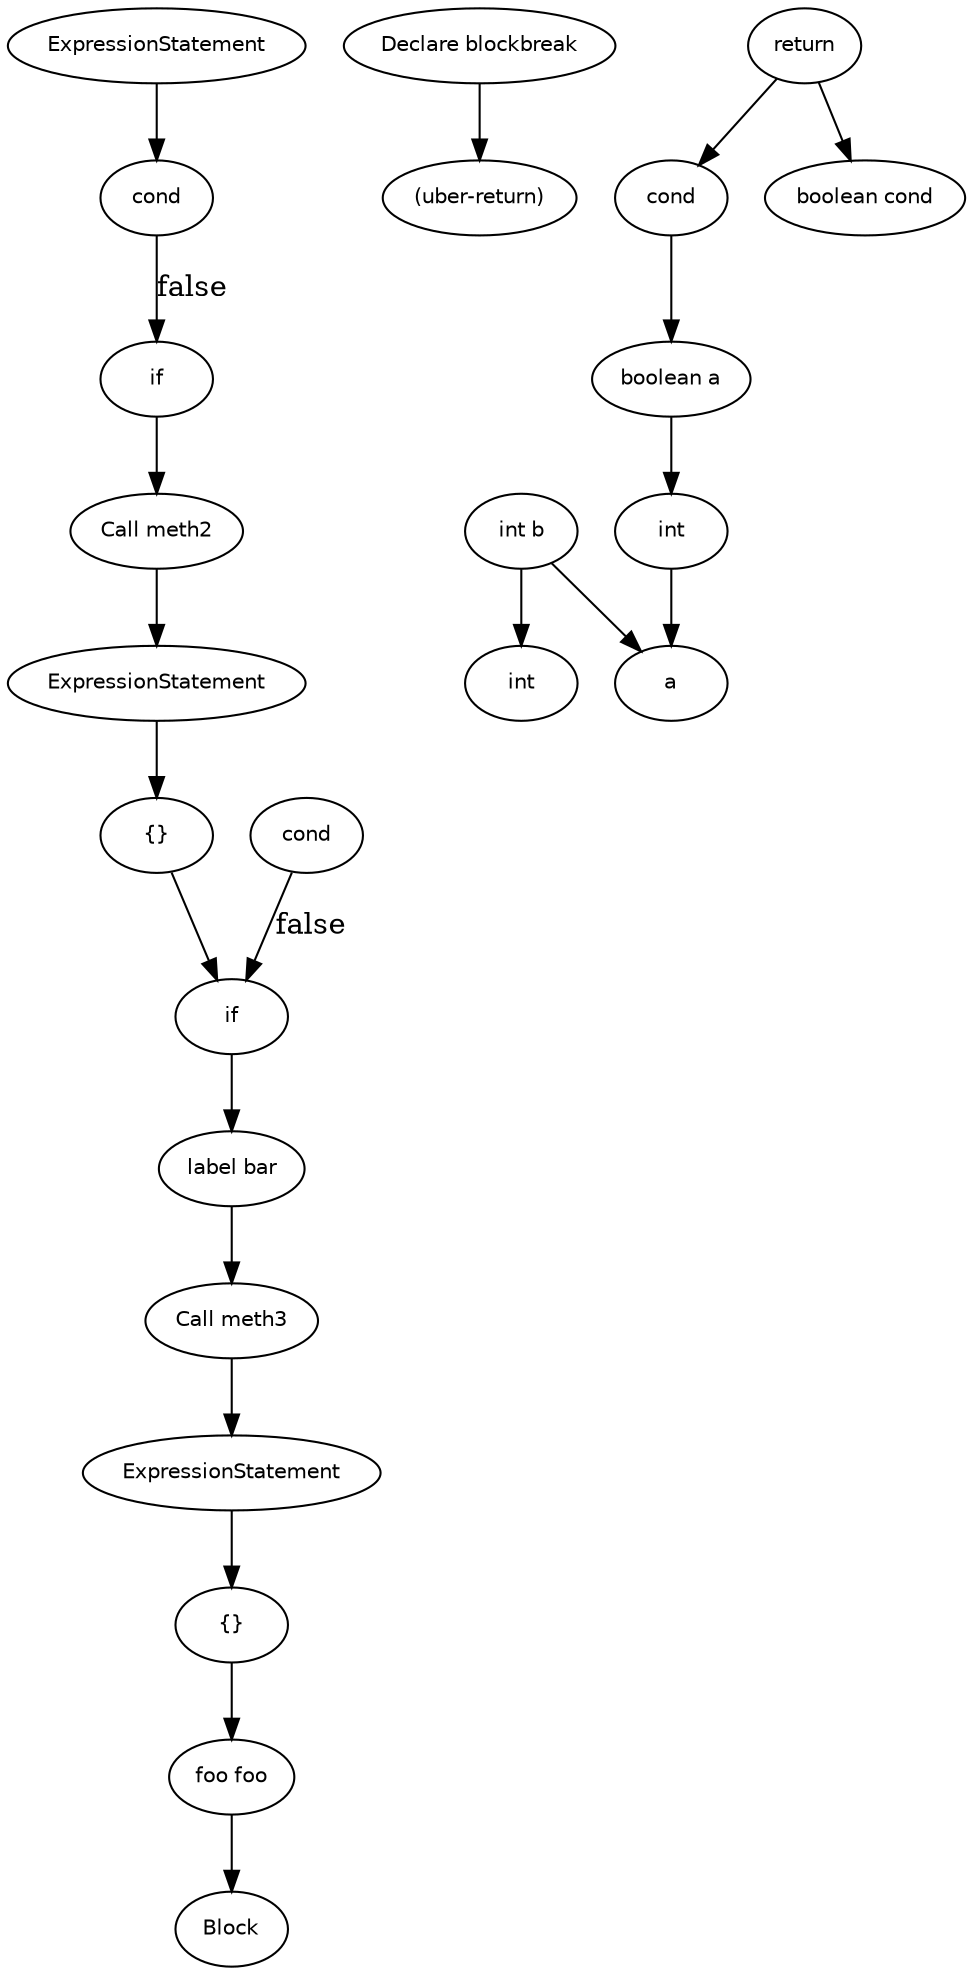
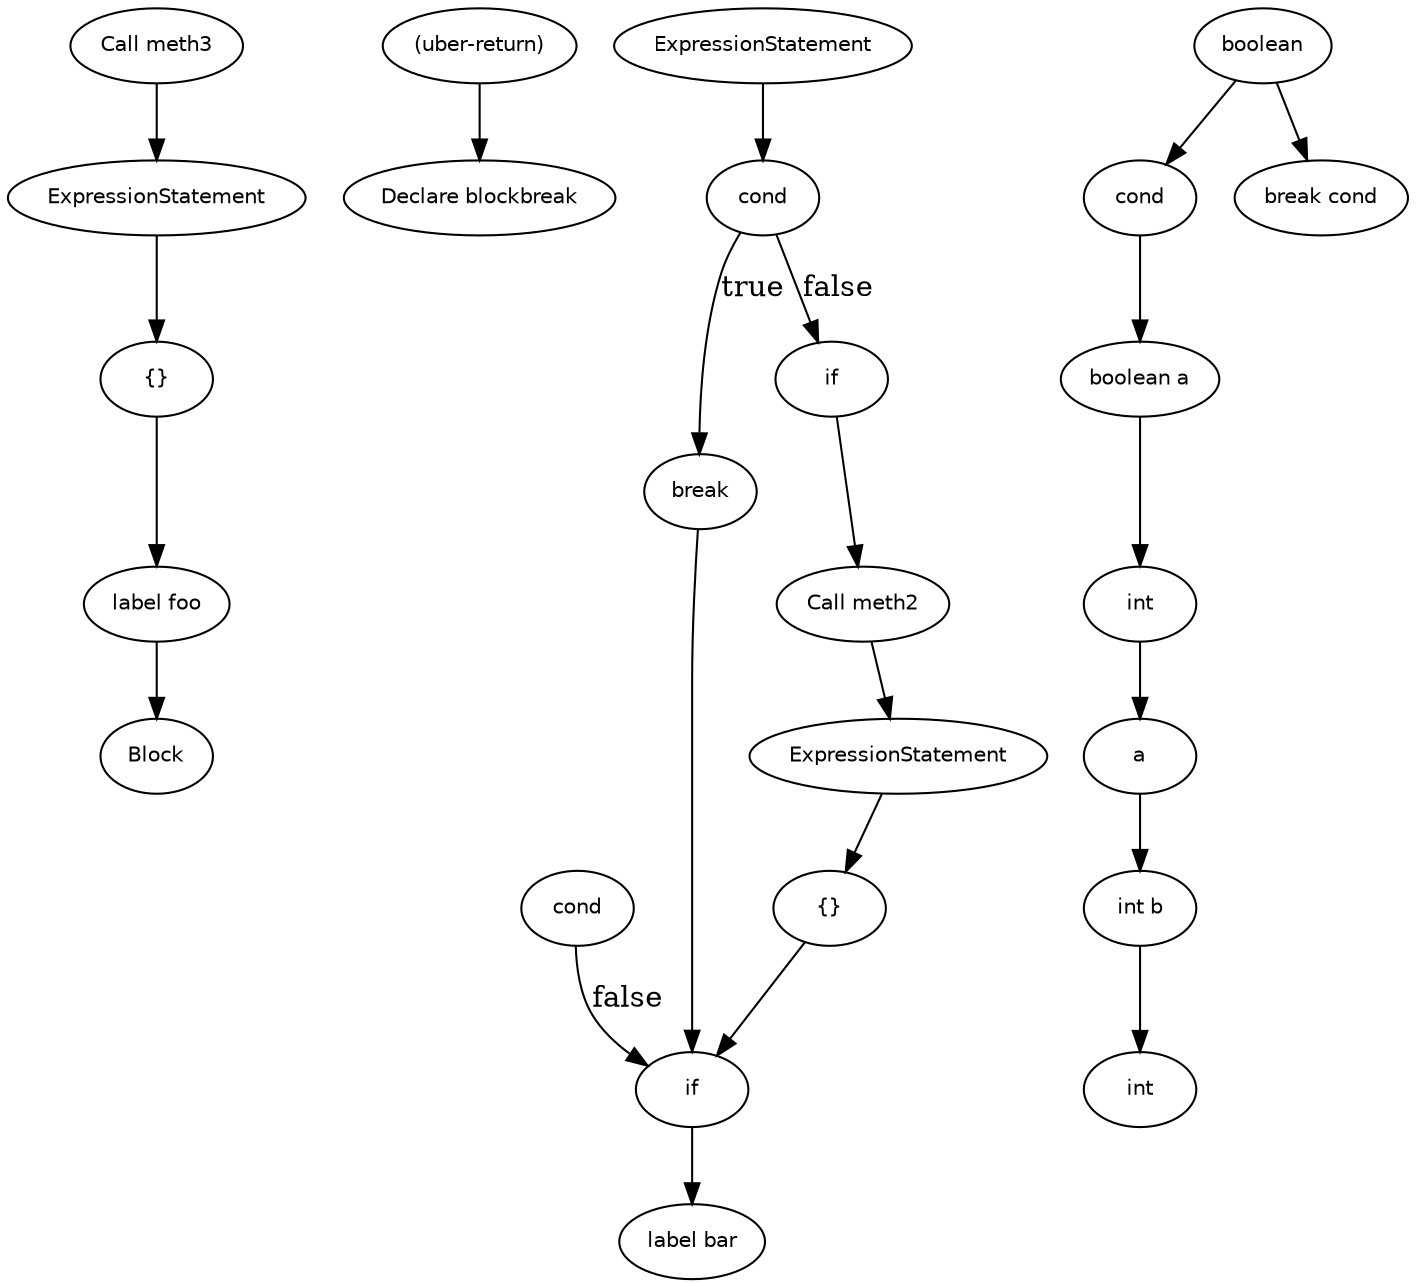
(805, 46) -> (1263, 46)
(480, 112) -> (480, 112)
(865, 198) -> (1321, 198)
none -> (700, 492)
(589, 600) -> (1140, 822)
(232, 1234) -> none
(232, 1777) -> (157, 604)
